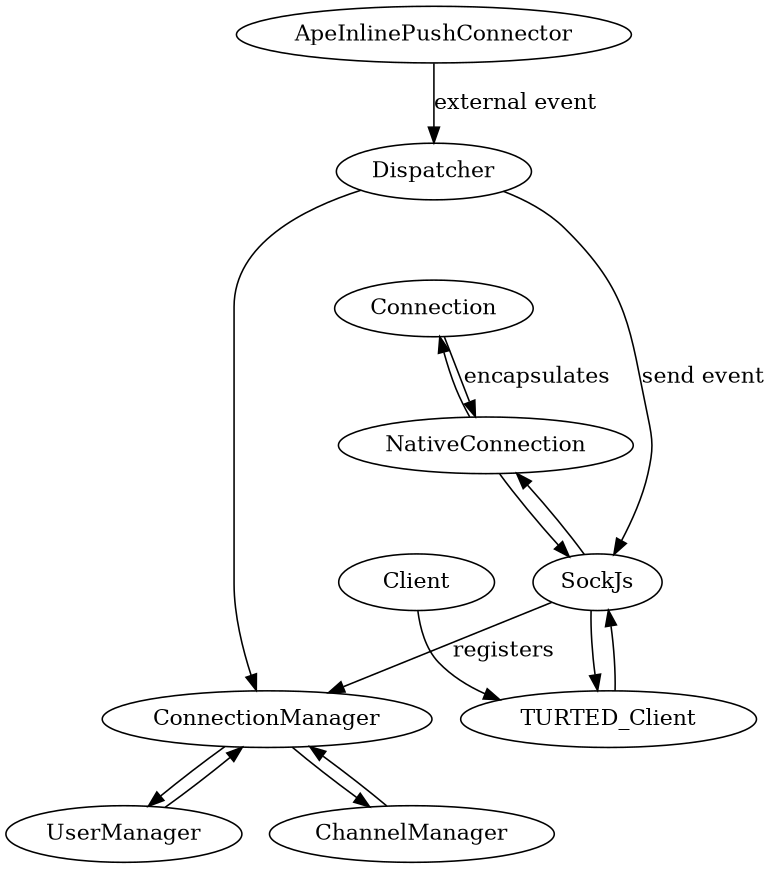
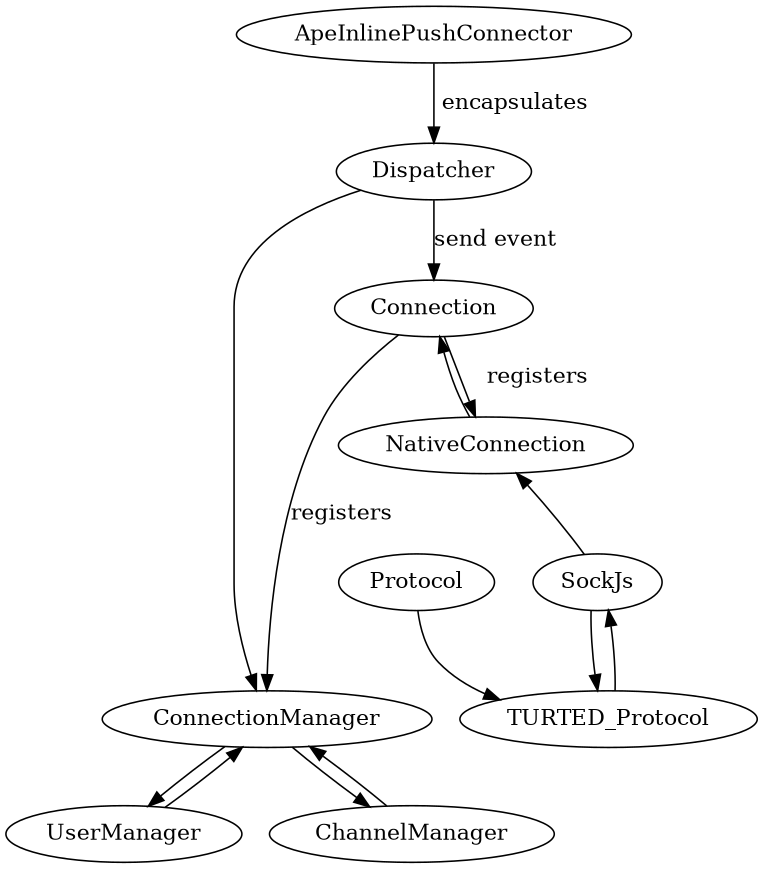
(516, 103) -> (516, 103)
(632, 342) -> (434, 232)
(538, 377) -> (538, 377)
(528, 510) -> none
(417, 582) -> (417, 582)
(447, 645) -> (295, 488)
(609, 719) -> (609, 719)
